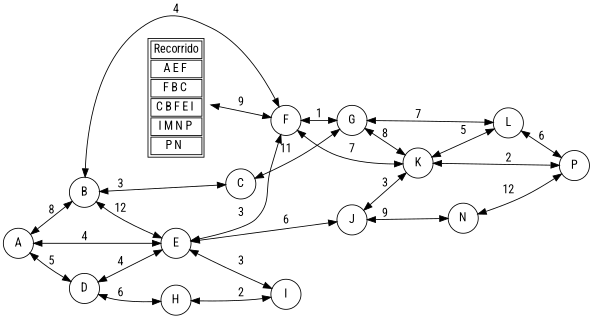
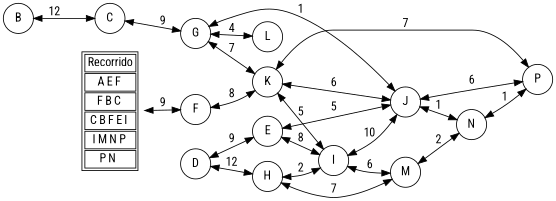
(148, 24) -> none
(418, 115) -> (232, 29)
(319, 120) -> (312, 23)
(385, 134) -> (232, 49)
none -> (376, 139)
(463, 143) -> (299, 119)
(541, 144) -> (471, 90)
(286, 149) -> (163, 21)
(352, 149) -> (232, 94)
(508, 158) -> (406, 24)
none -> (406, 172)
(120, 184) -> (54, 12)
(385, 184) -> (334, 83)
(508, 190) -> (505, 97)
(262, 211) -> none
(385, 214) -> (439, 106)
(286, 220) -> (334, 107)
(128, 222) -> none
(18, 243) -> none
(241, 261) -> (301, 138)
(120, 262) -> (232, 139)
(120, 293) -> (232, 163)
